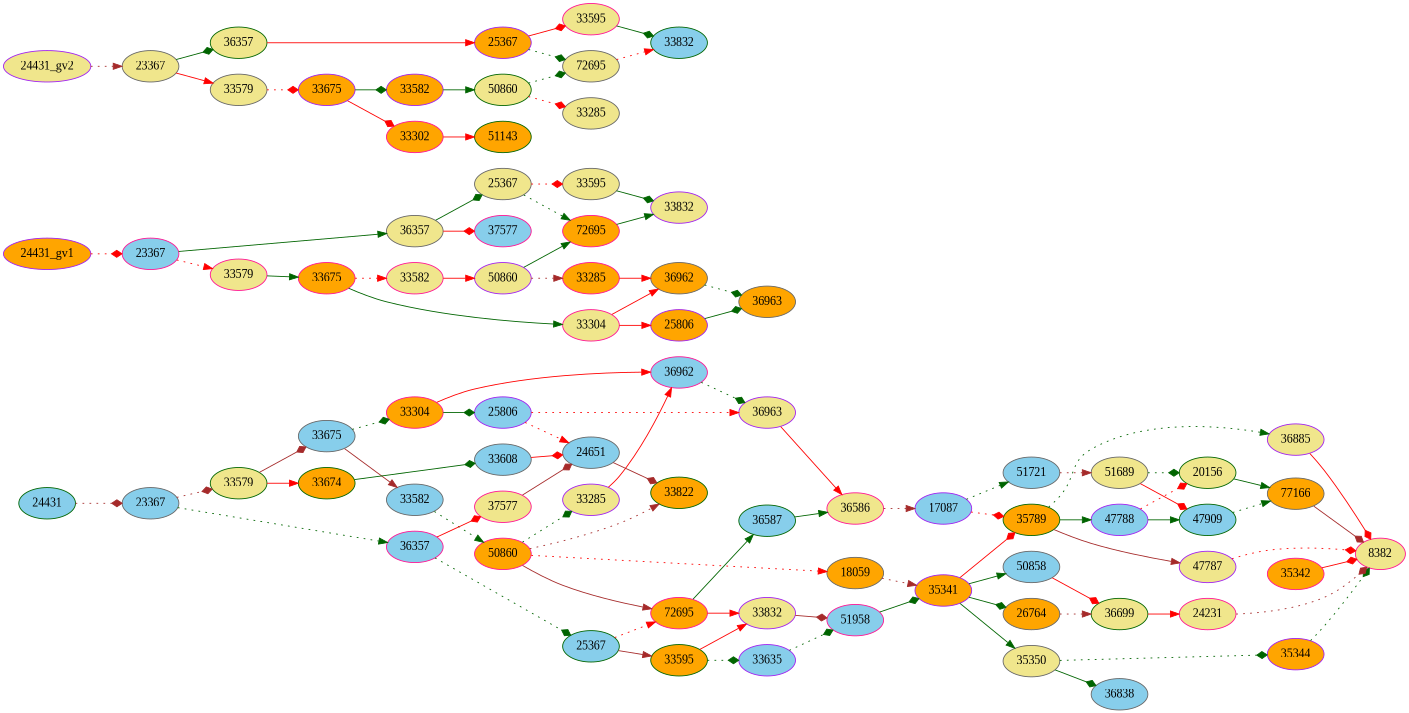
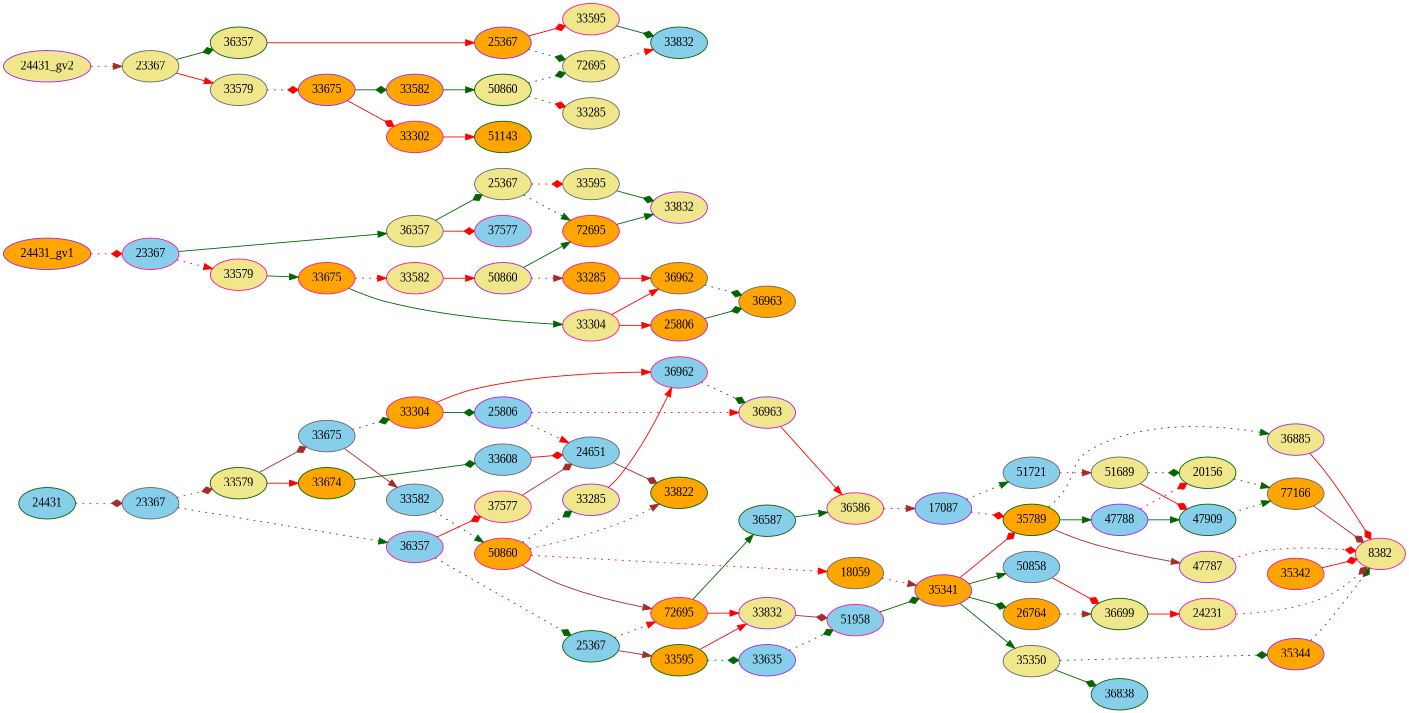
(1247, 482) -> (1247, 482)
(1119, 694) -> (1119, 694)
